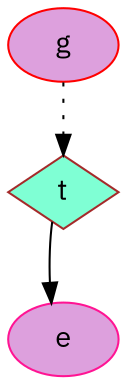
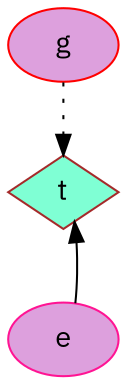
(50, 252) -> (77, 273)
